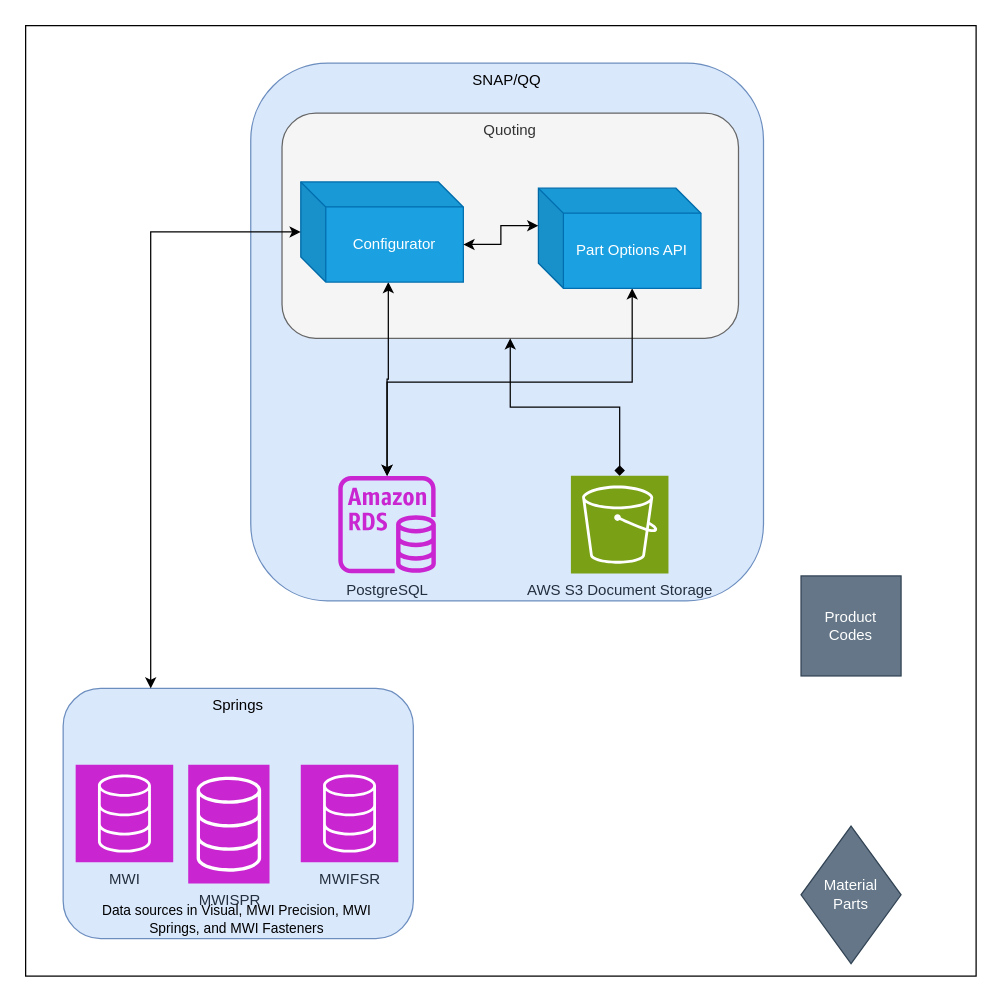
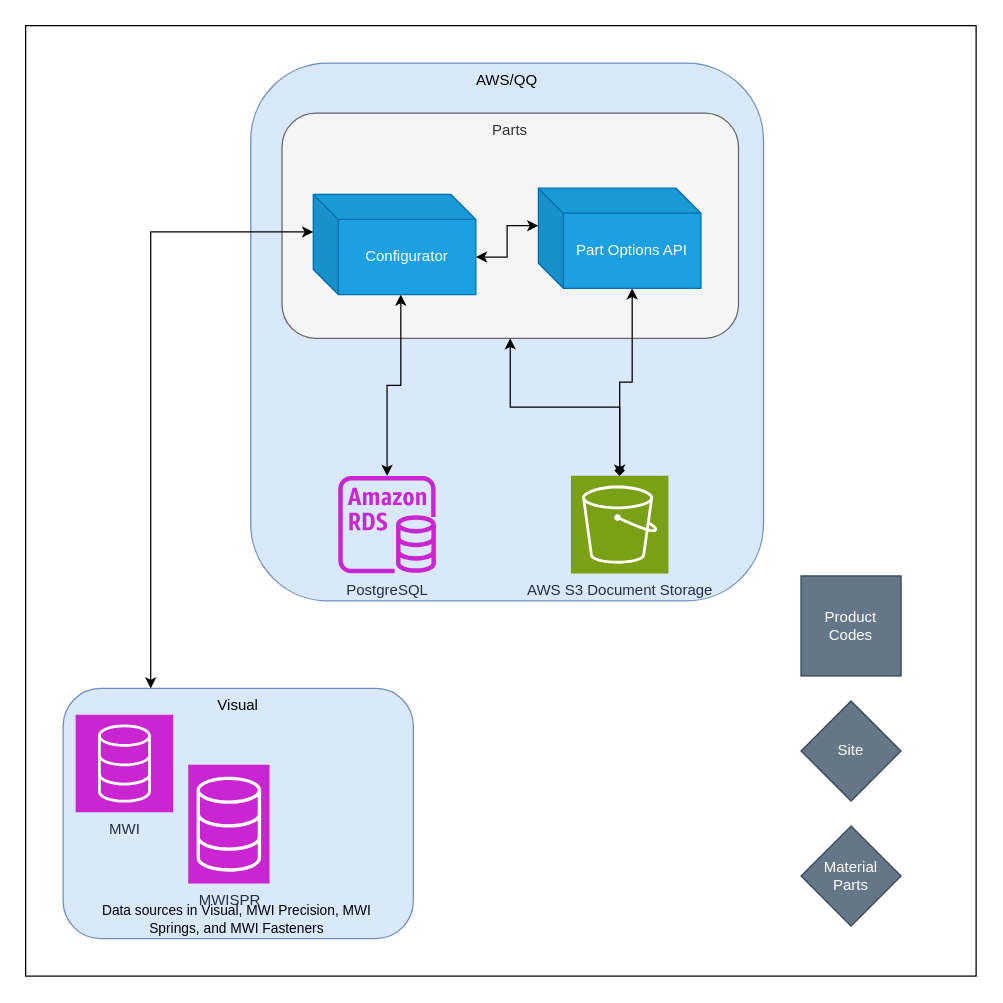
(507, 81) -> (507, 81)
(510, 131) -> (510, 131)
(382, 232) -> (394, 244)
(505, 382) -> (619, 392)
(238, 706) -> (238, 706)
none -> (851, 751)
(124, 813) -> (124, 763)
(349, 813) -> none
(851, 894) -> (851, 876)
